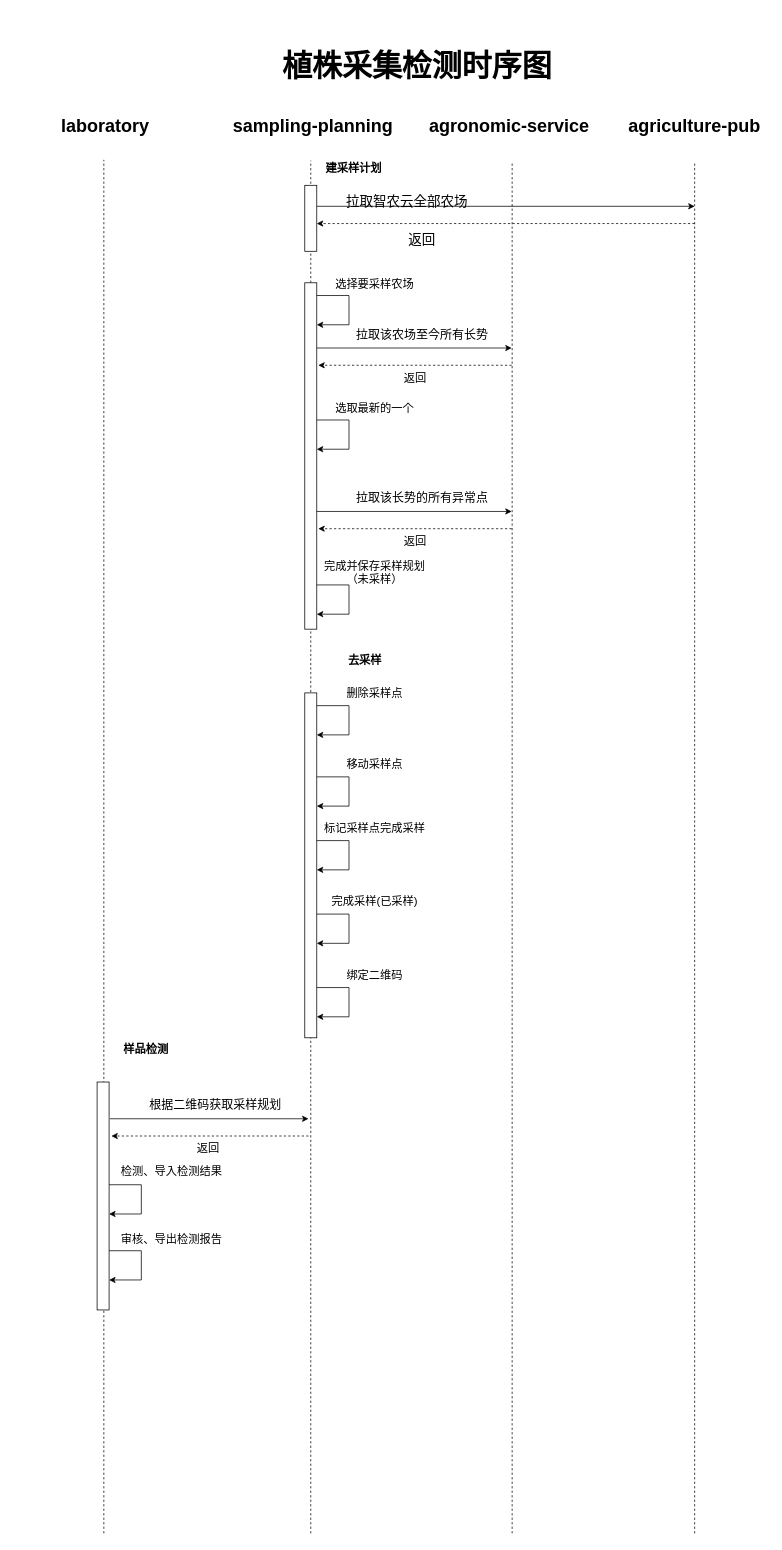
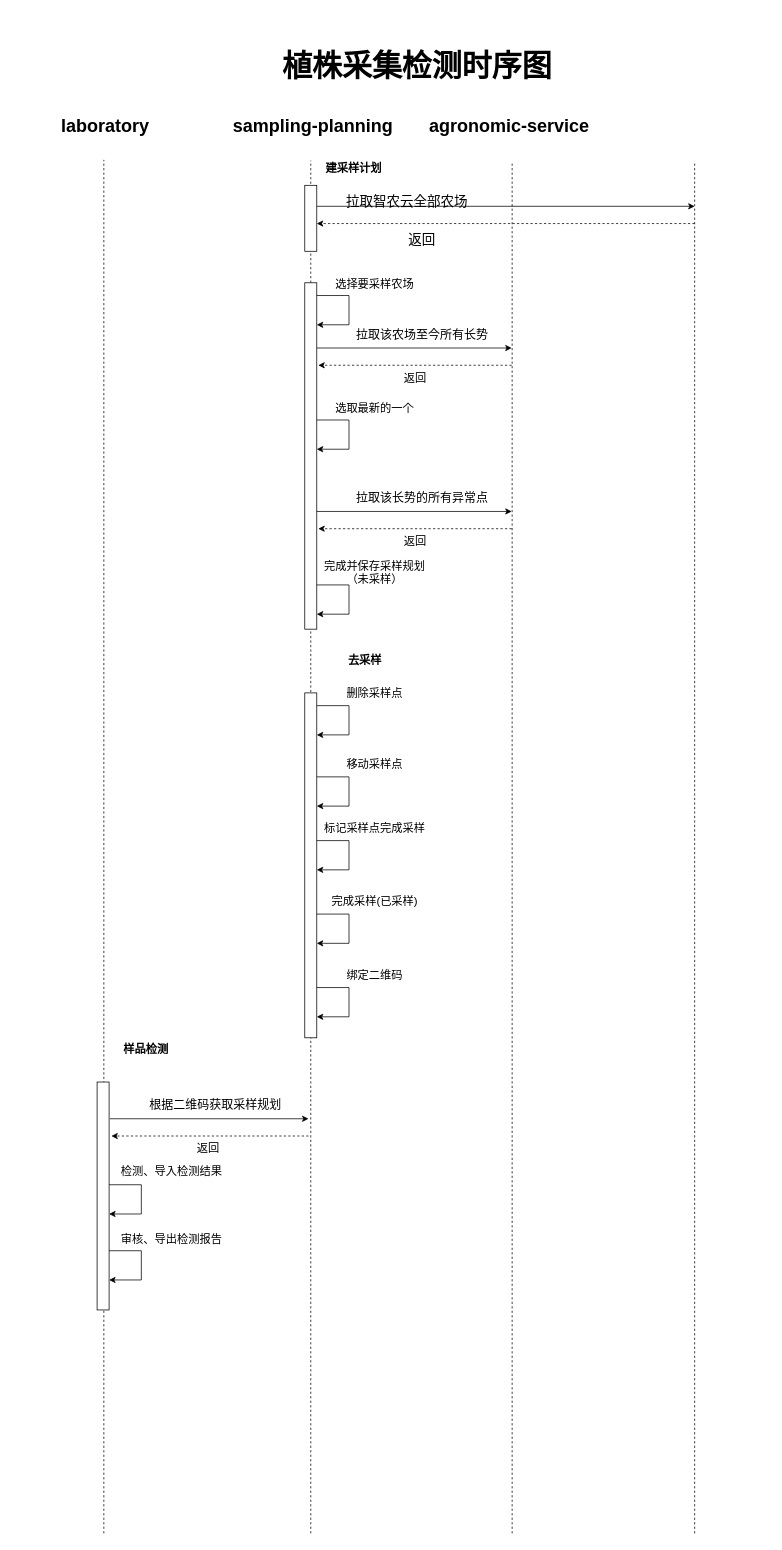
(695, 125) -> none
